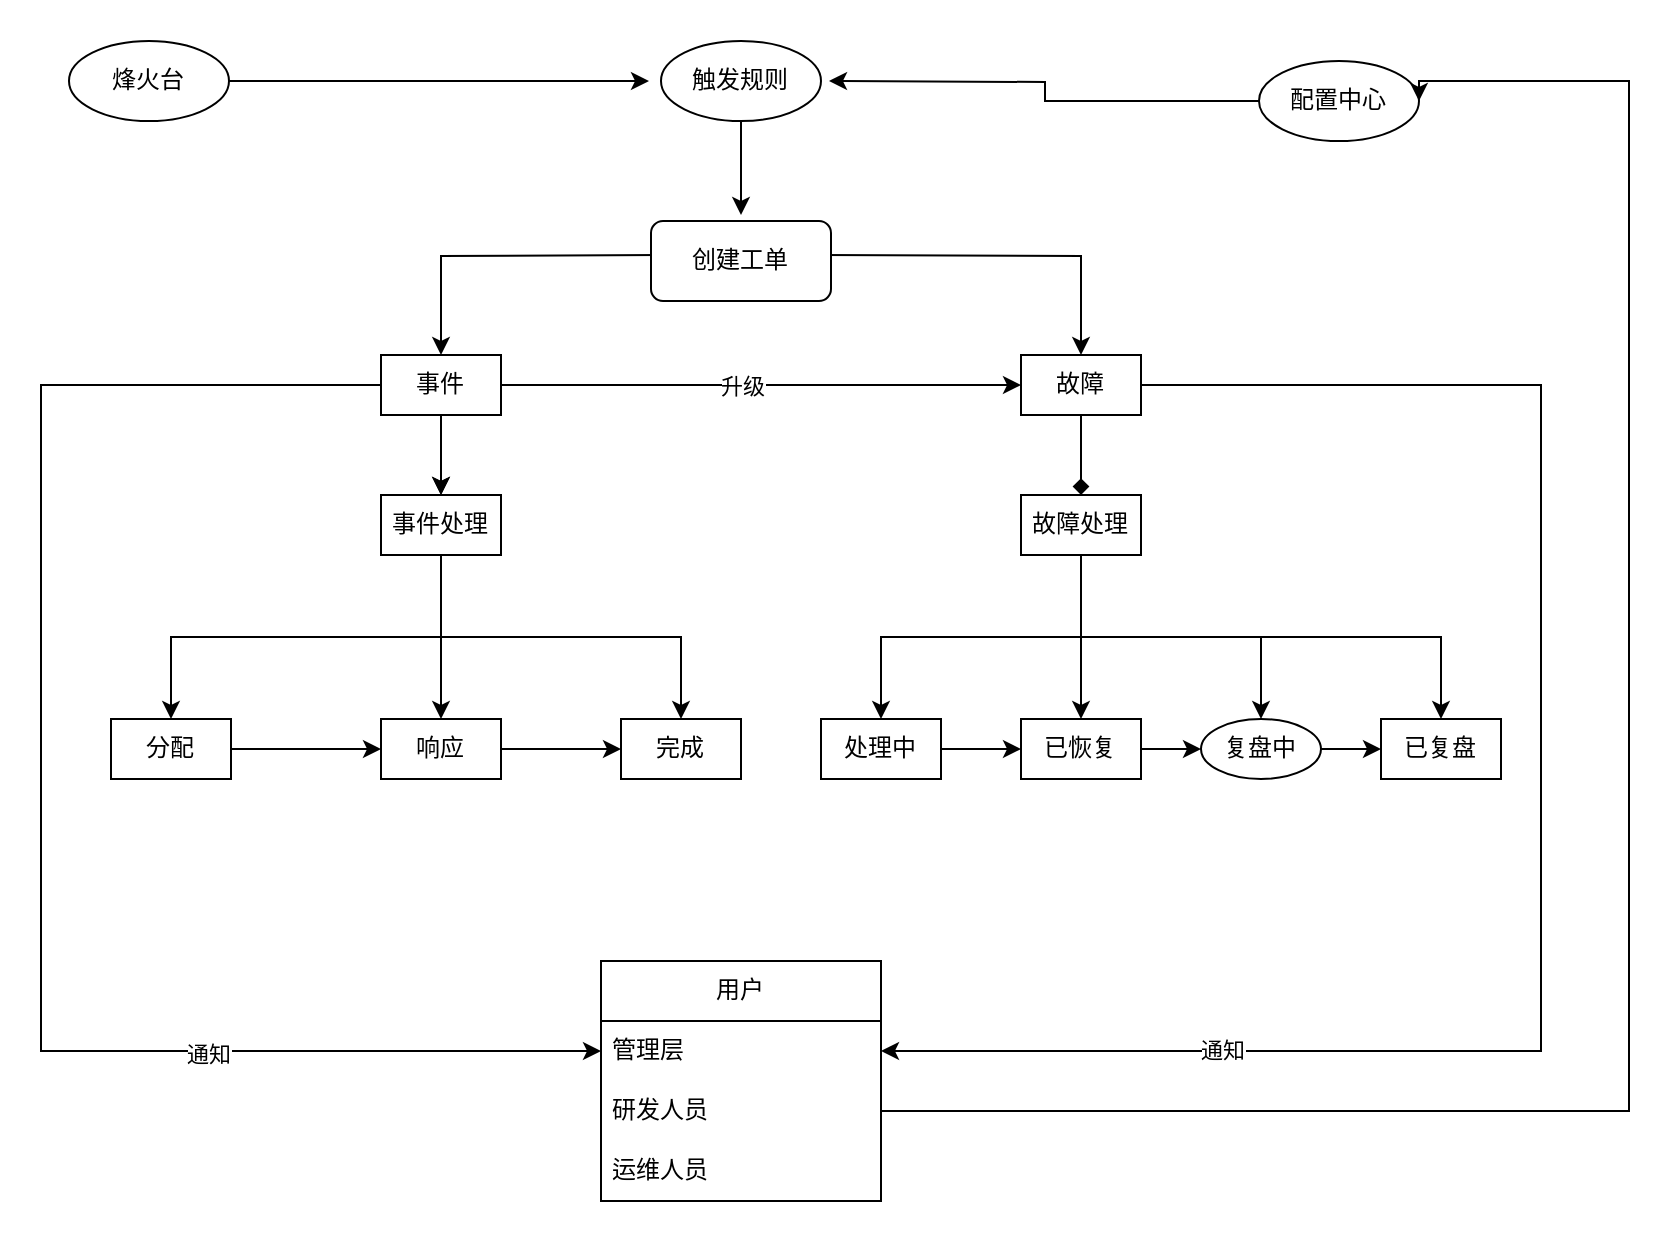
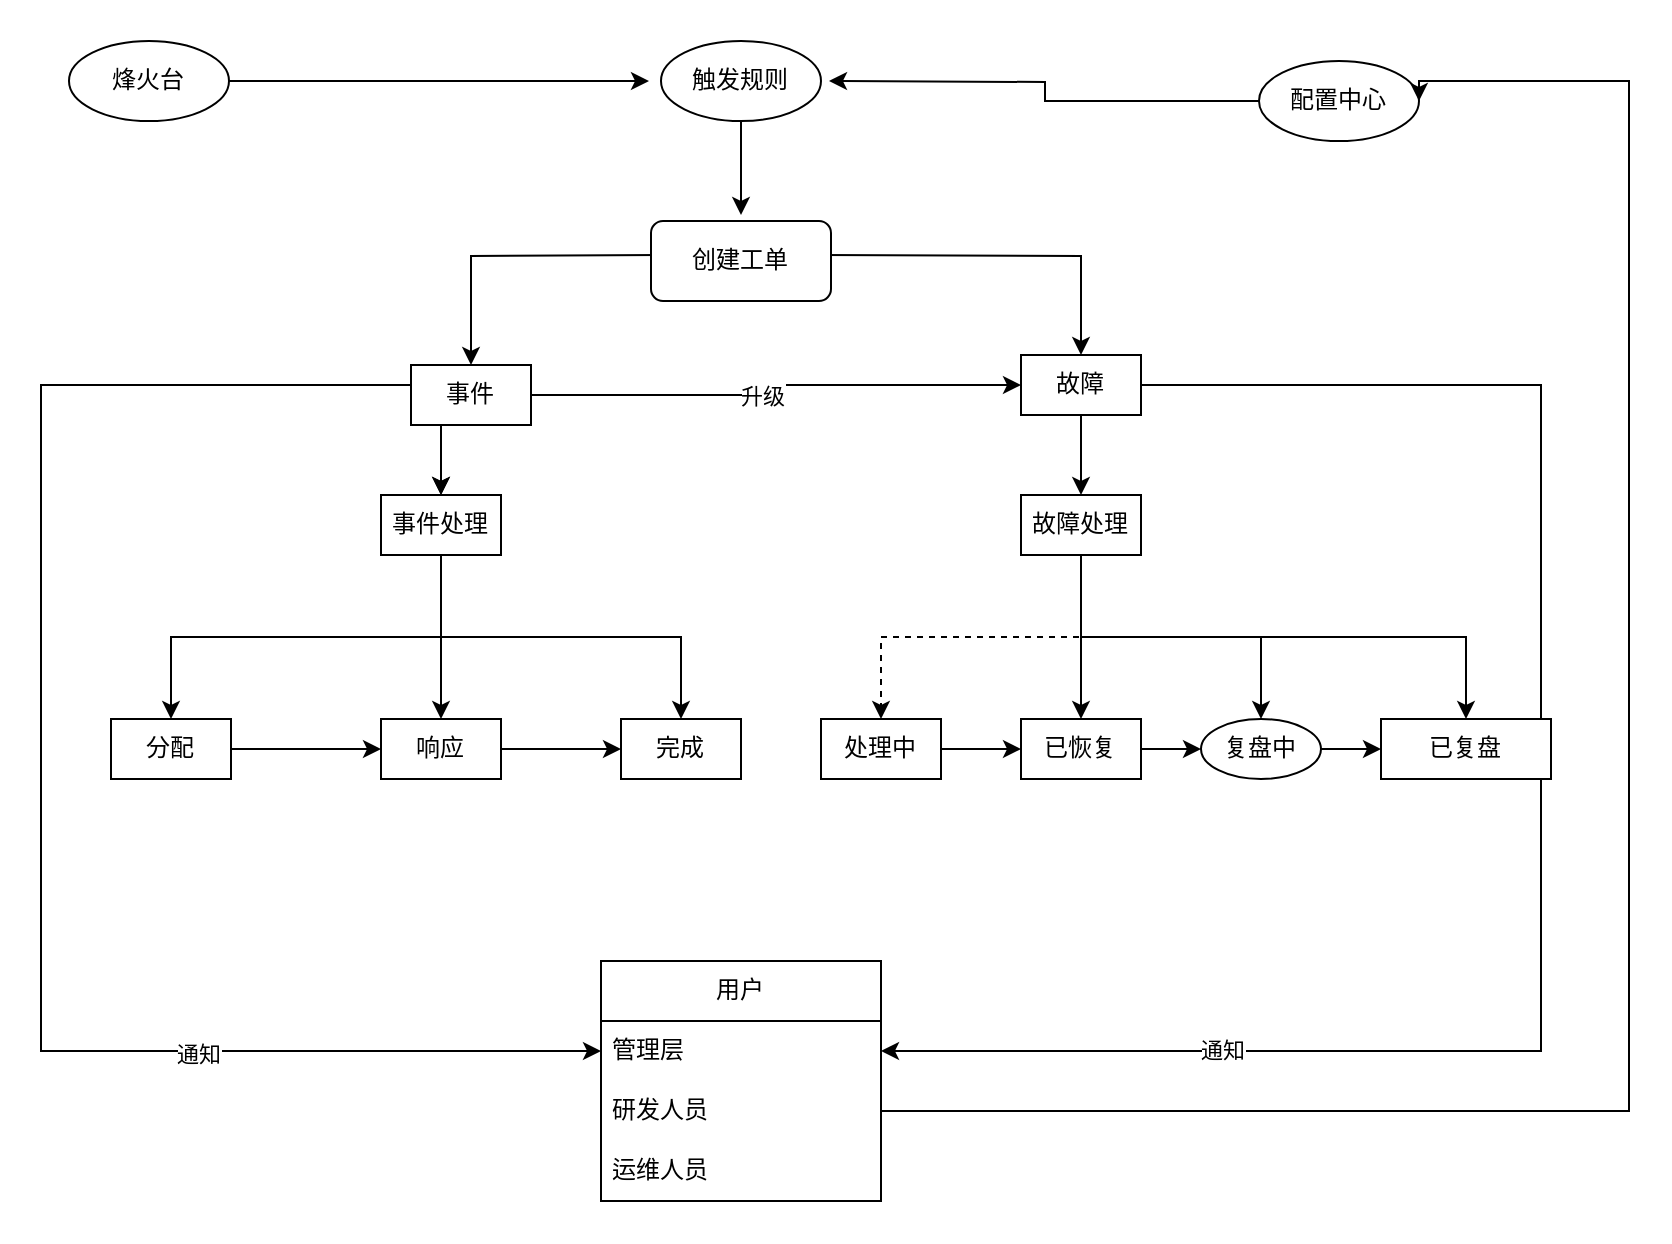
(441, 385) -> (471, 395)
(1081, 479) -> (1081, 480)
(946, 637) -> (946, 637)
(1441, 749) -> (1466, 749)
